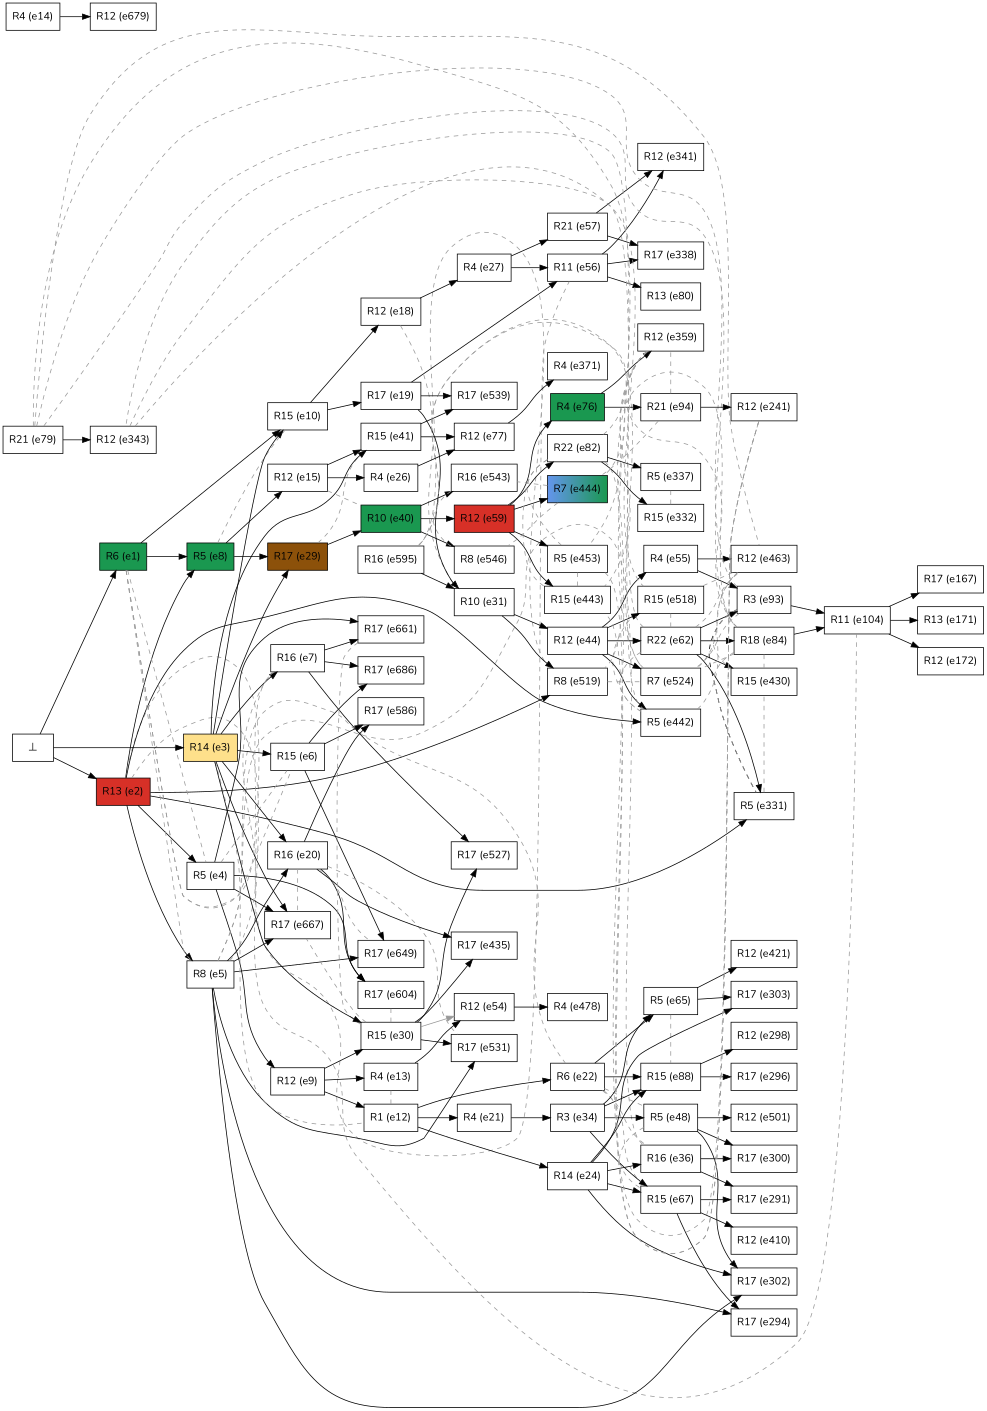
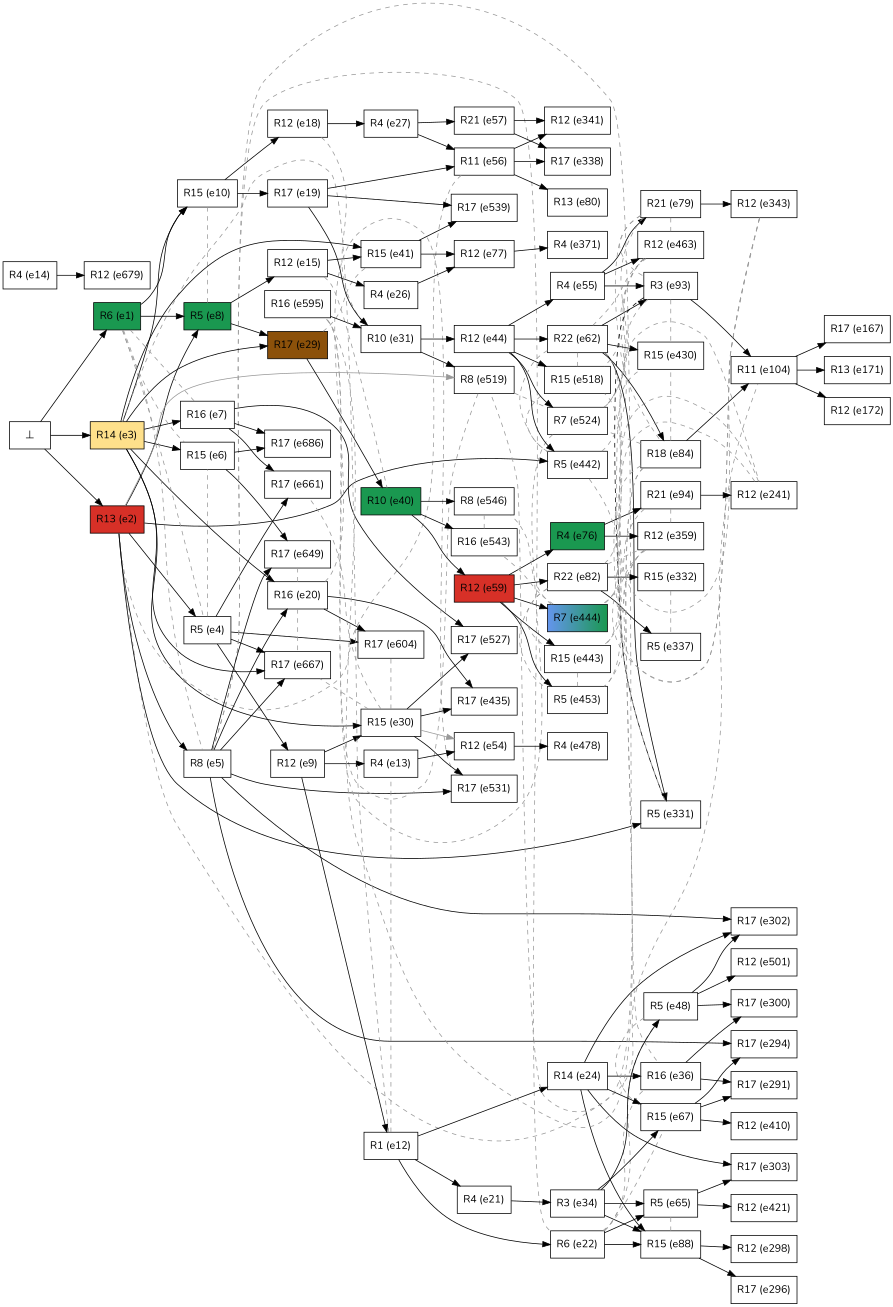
none -> (622, 248)
(391, 711) -> none
(353, 772) -> (248, 376)
(249, 816) -> none
